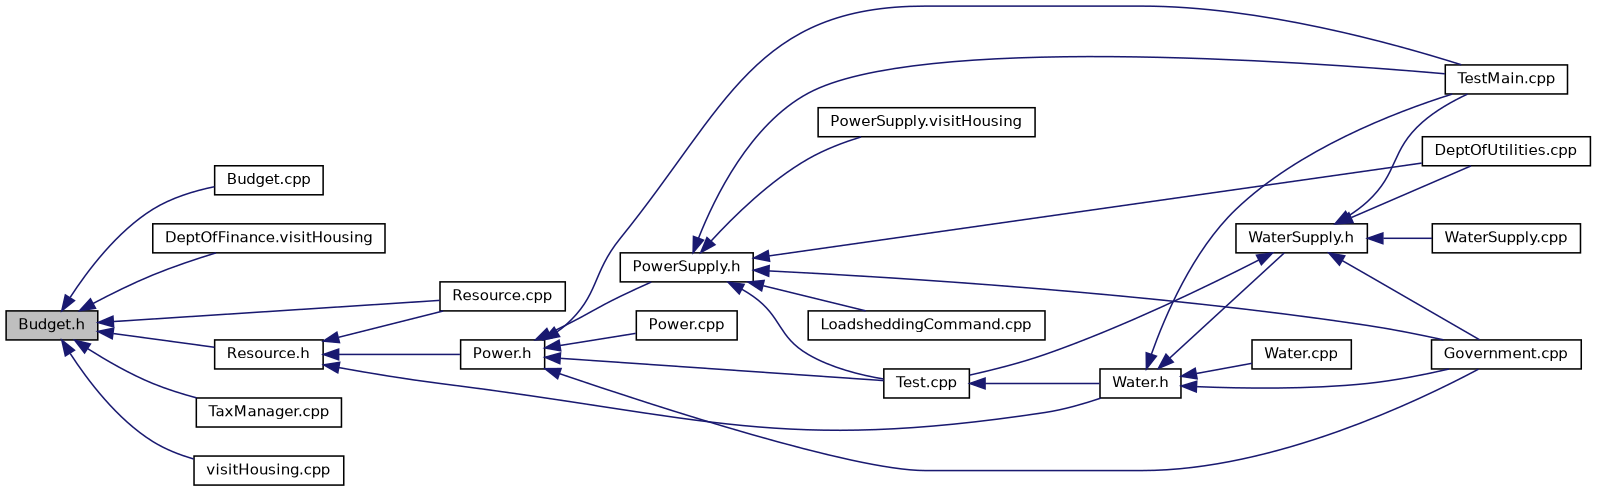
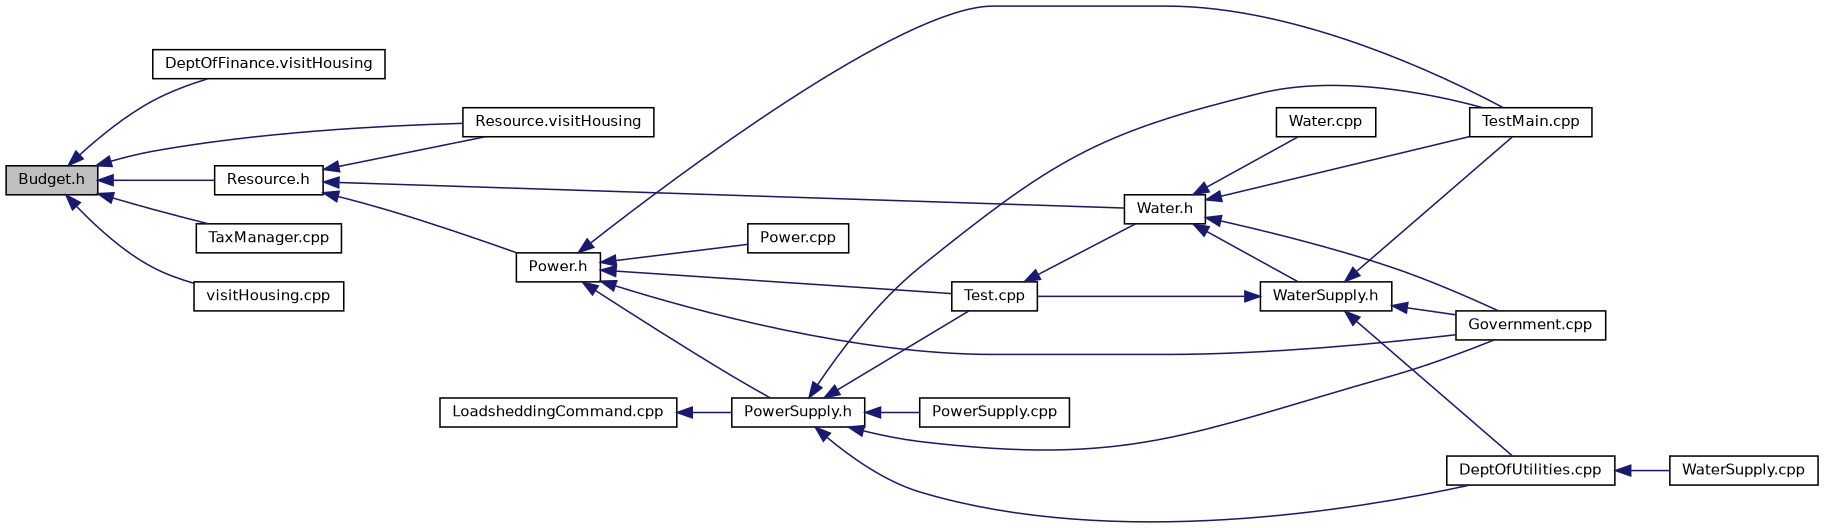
(927, 122) -> (995, 412)
(269, 180) -> none
(1408, 238) -> (1650, 471)
(503, 296) -> (558, 122)
(815, 298) -> (712, 412)
